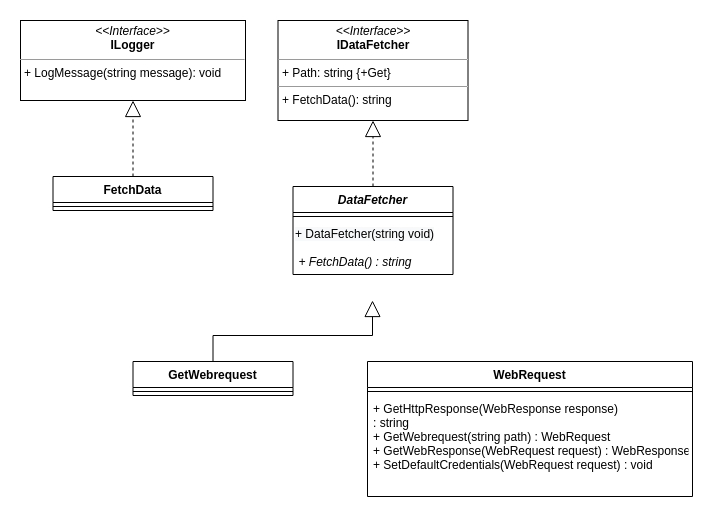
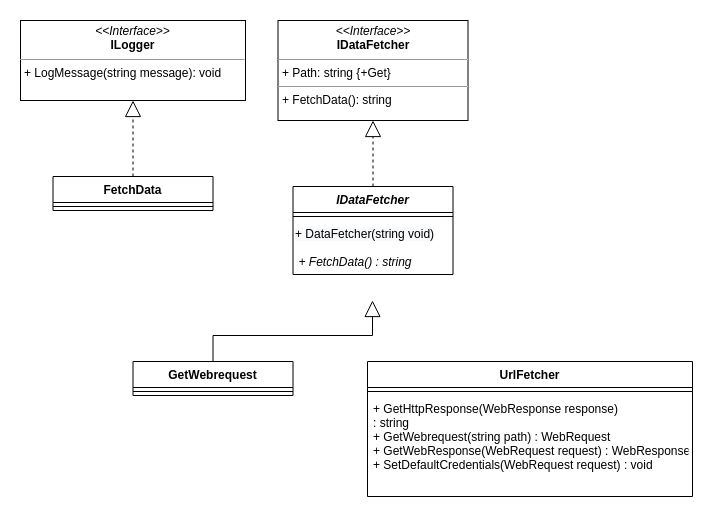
(373, 200) -> (373, 200)
(530, 375) -> (530, 375)
